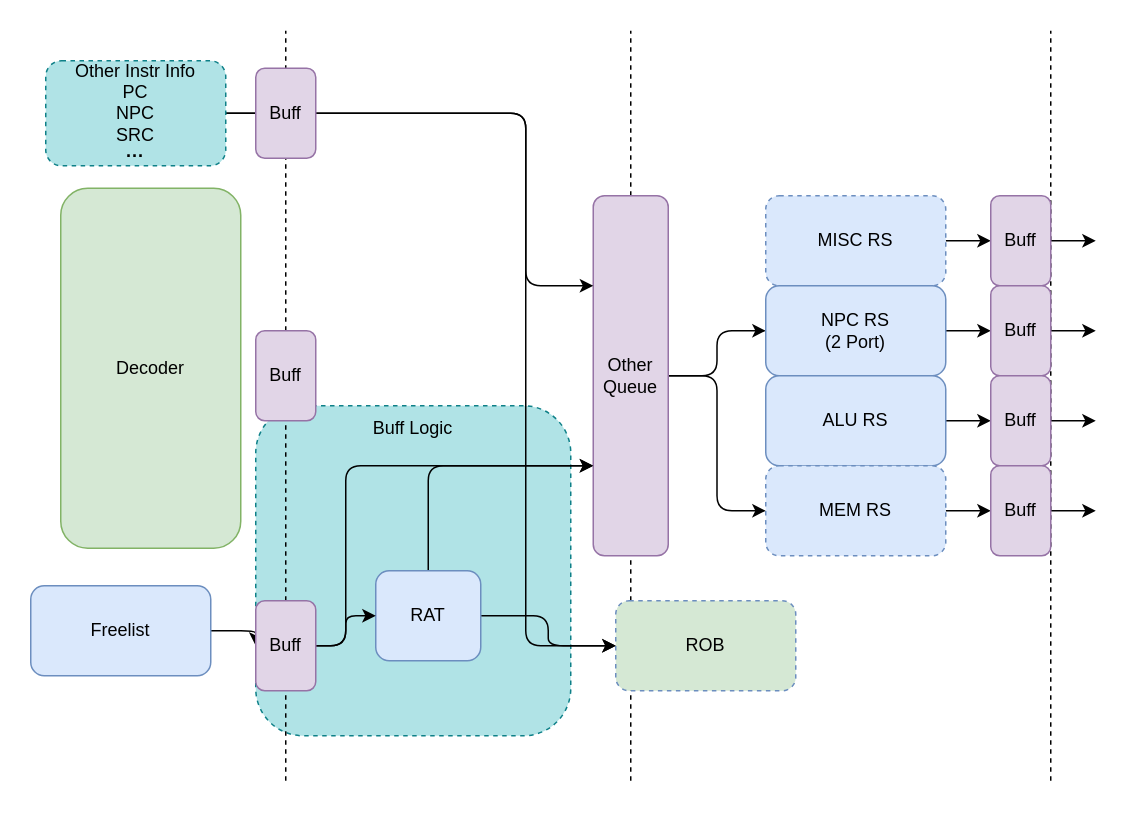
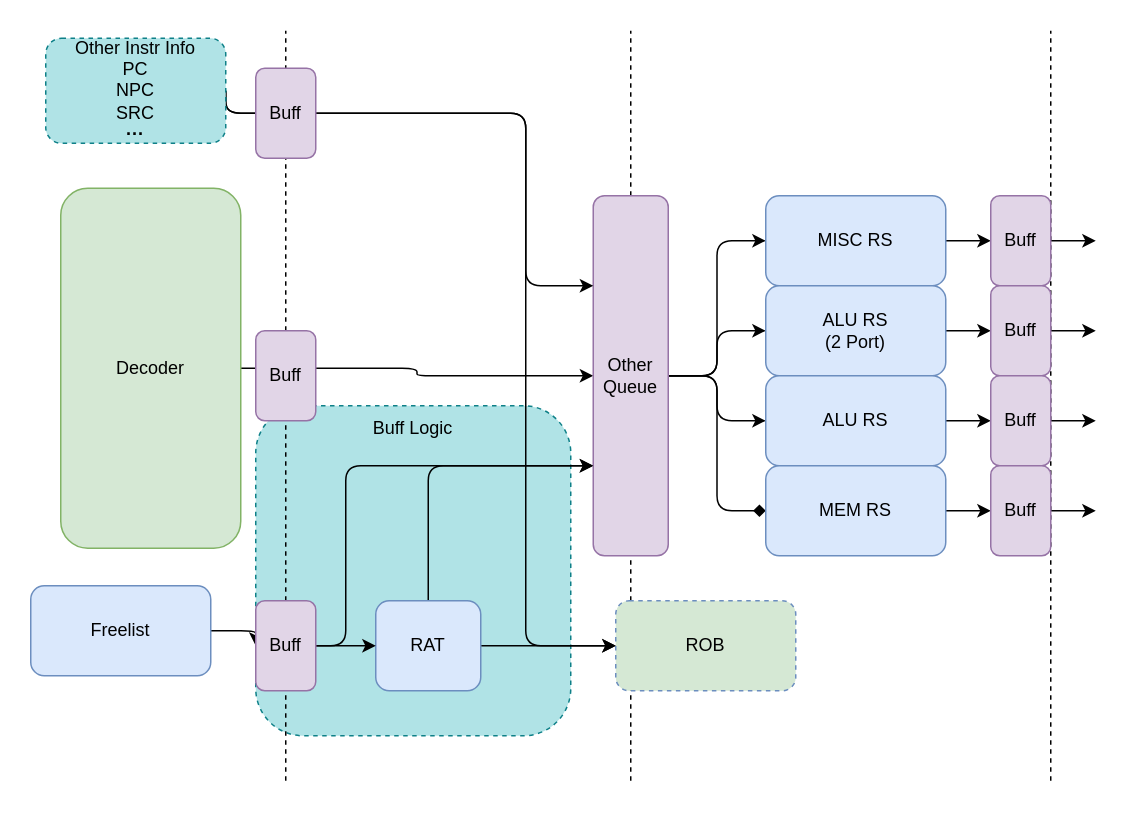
(136, 113) -> (136, 91)
(856, 241) -> (856, 241)
none -> (717, 274)
(856, 331) -> (856, 331)
none -> (450, 376)
none -> (738, 421)
(754, 511) -> (753, 511)
(856, 511) -> (856, 511)
(428, 616) -> (428, 646)
